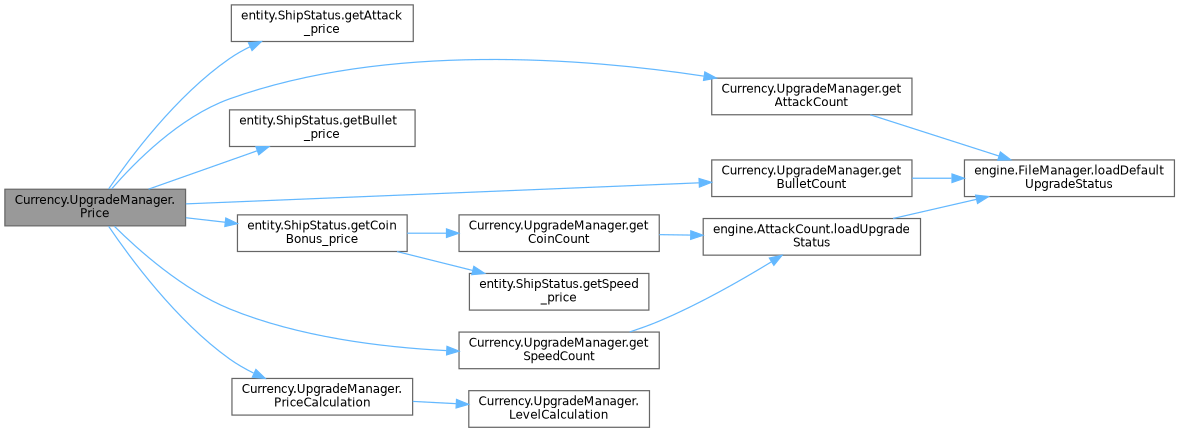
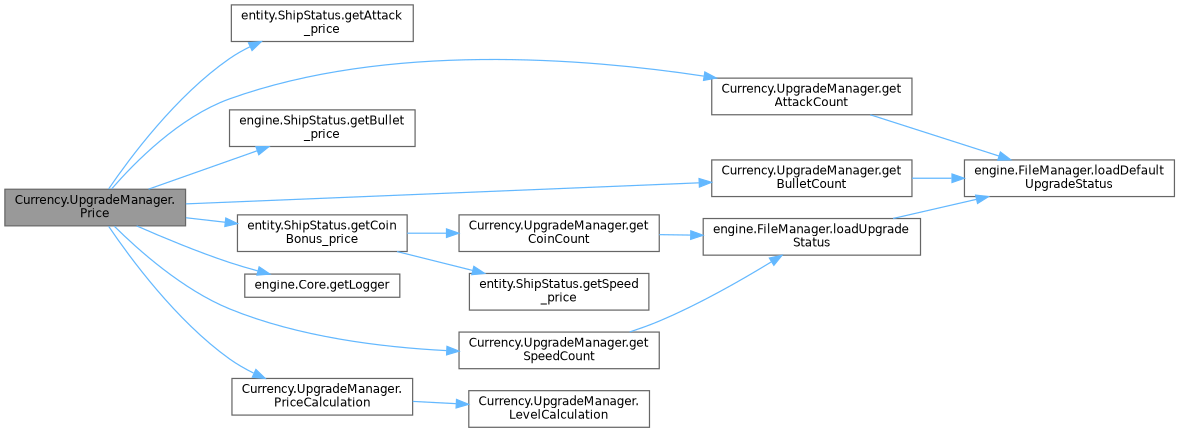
(322, 128) -> (322, 128)
(812, 237) -> (812, 237)
none -> (322, 286)
